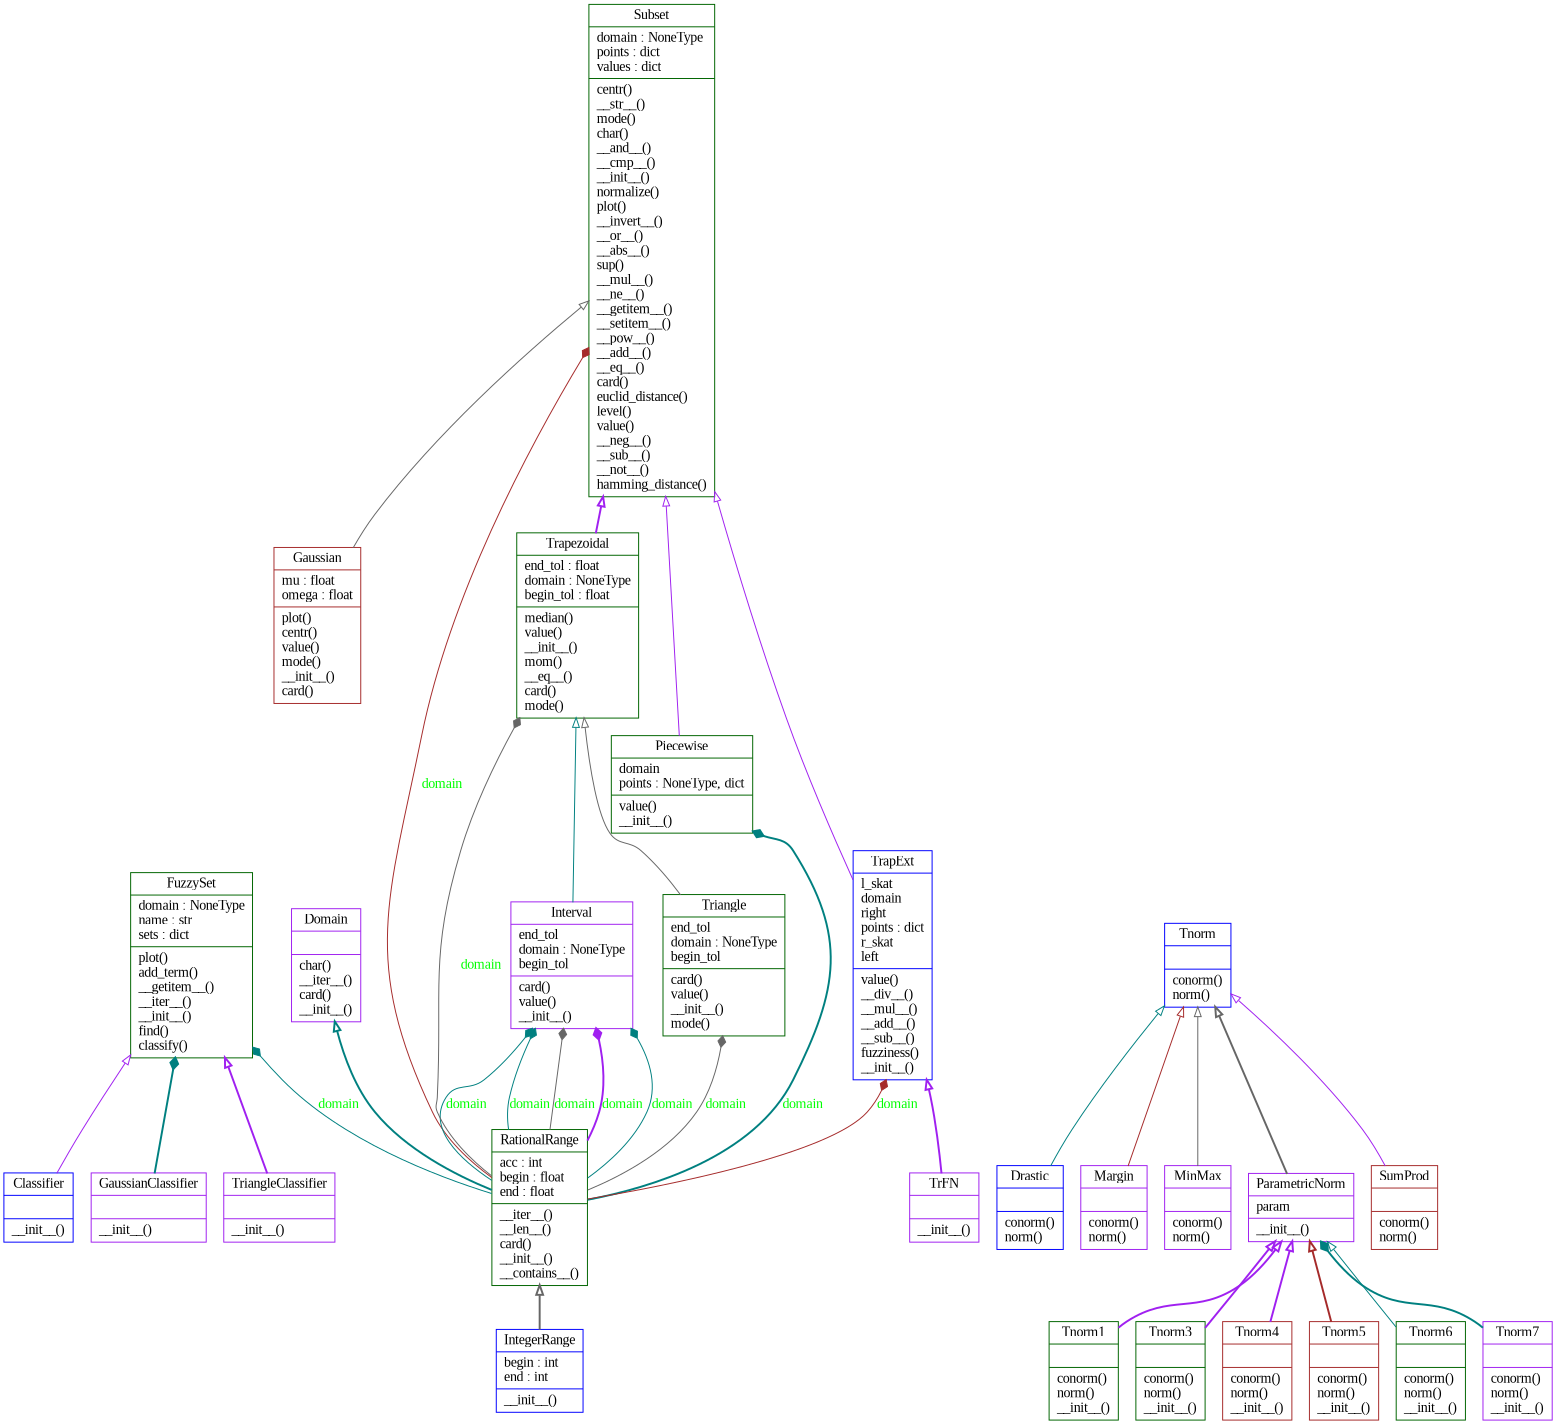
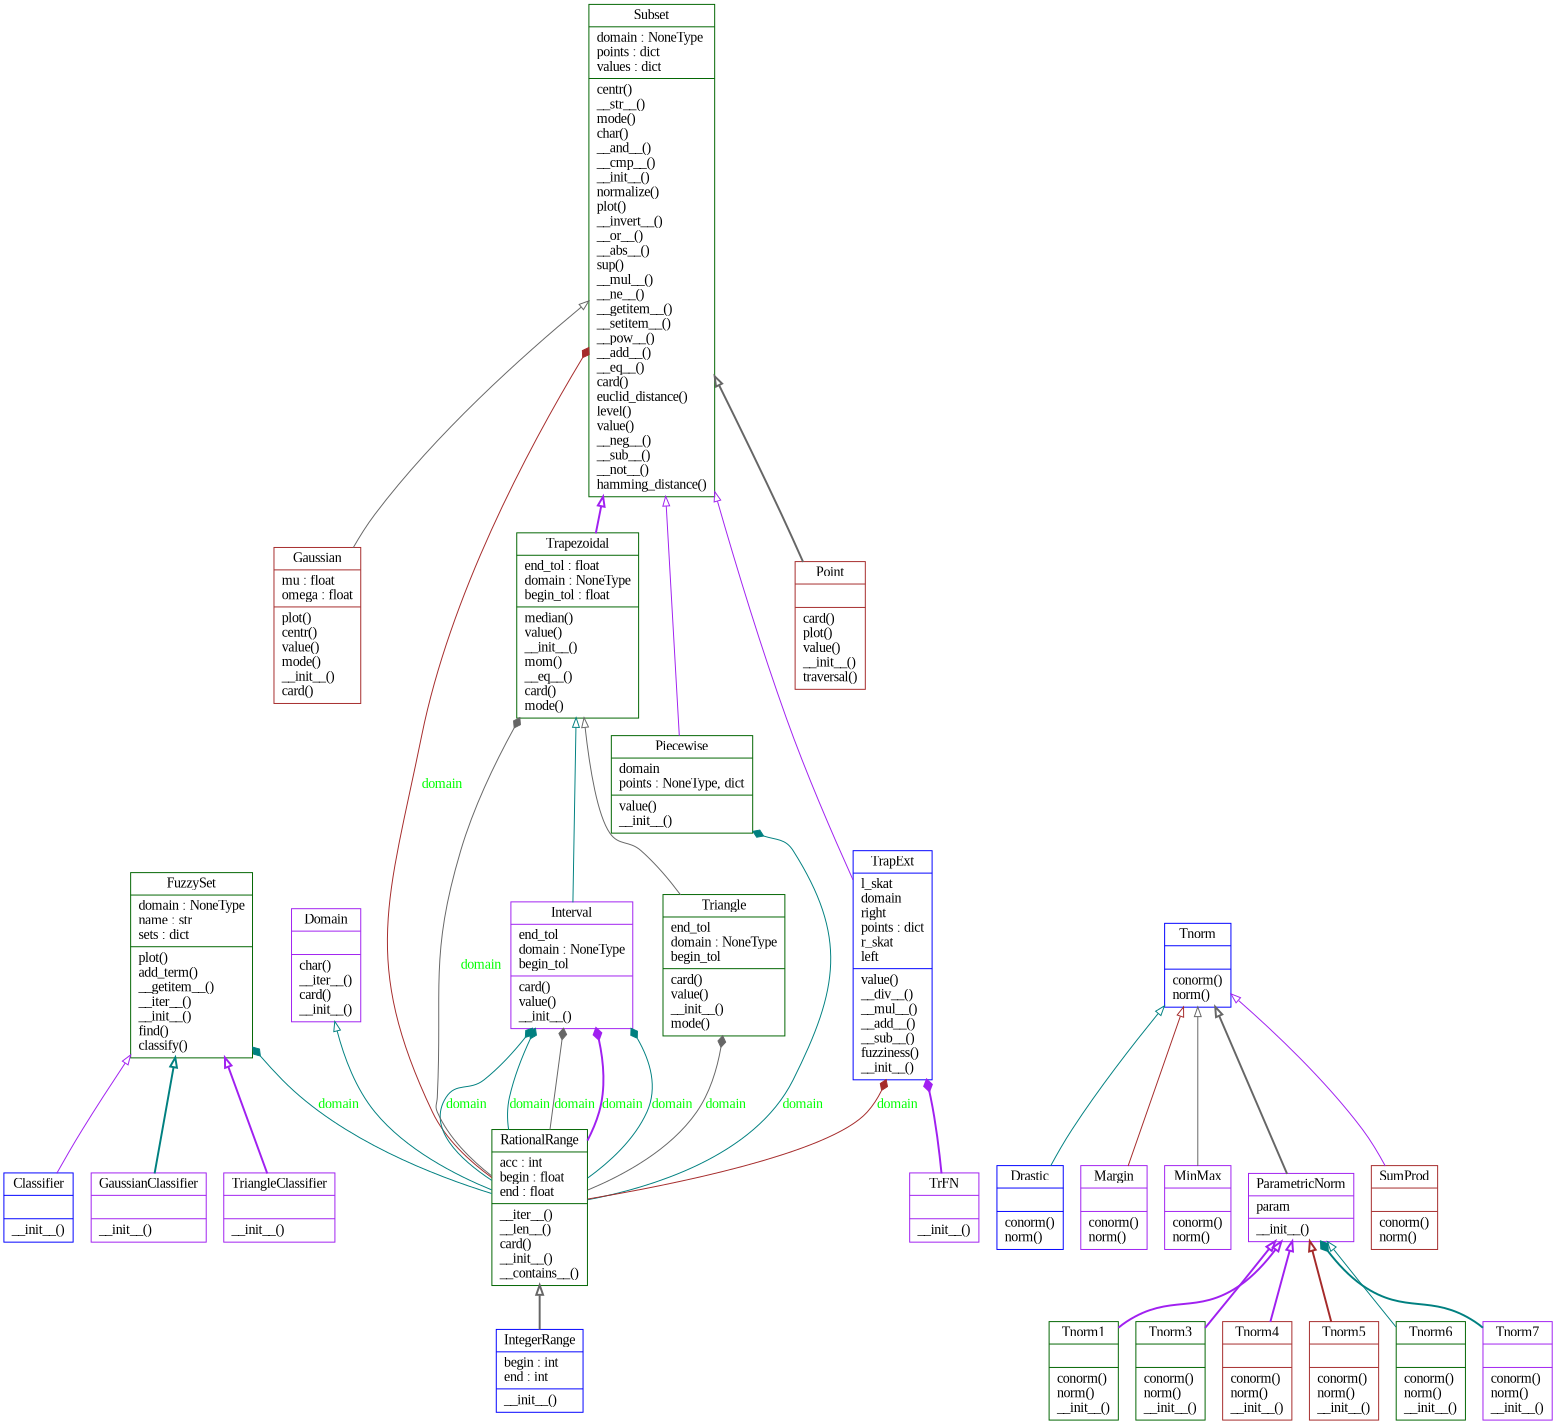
none -> (830, 625)
(800, 1065) -> (800, 1065)
(164, 1120) -> (164, 1120)
(393, 1131) -> (393, 1131)
(936, 1131) -> (936, 1131)
